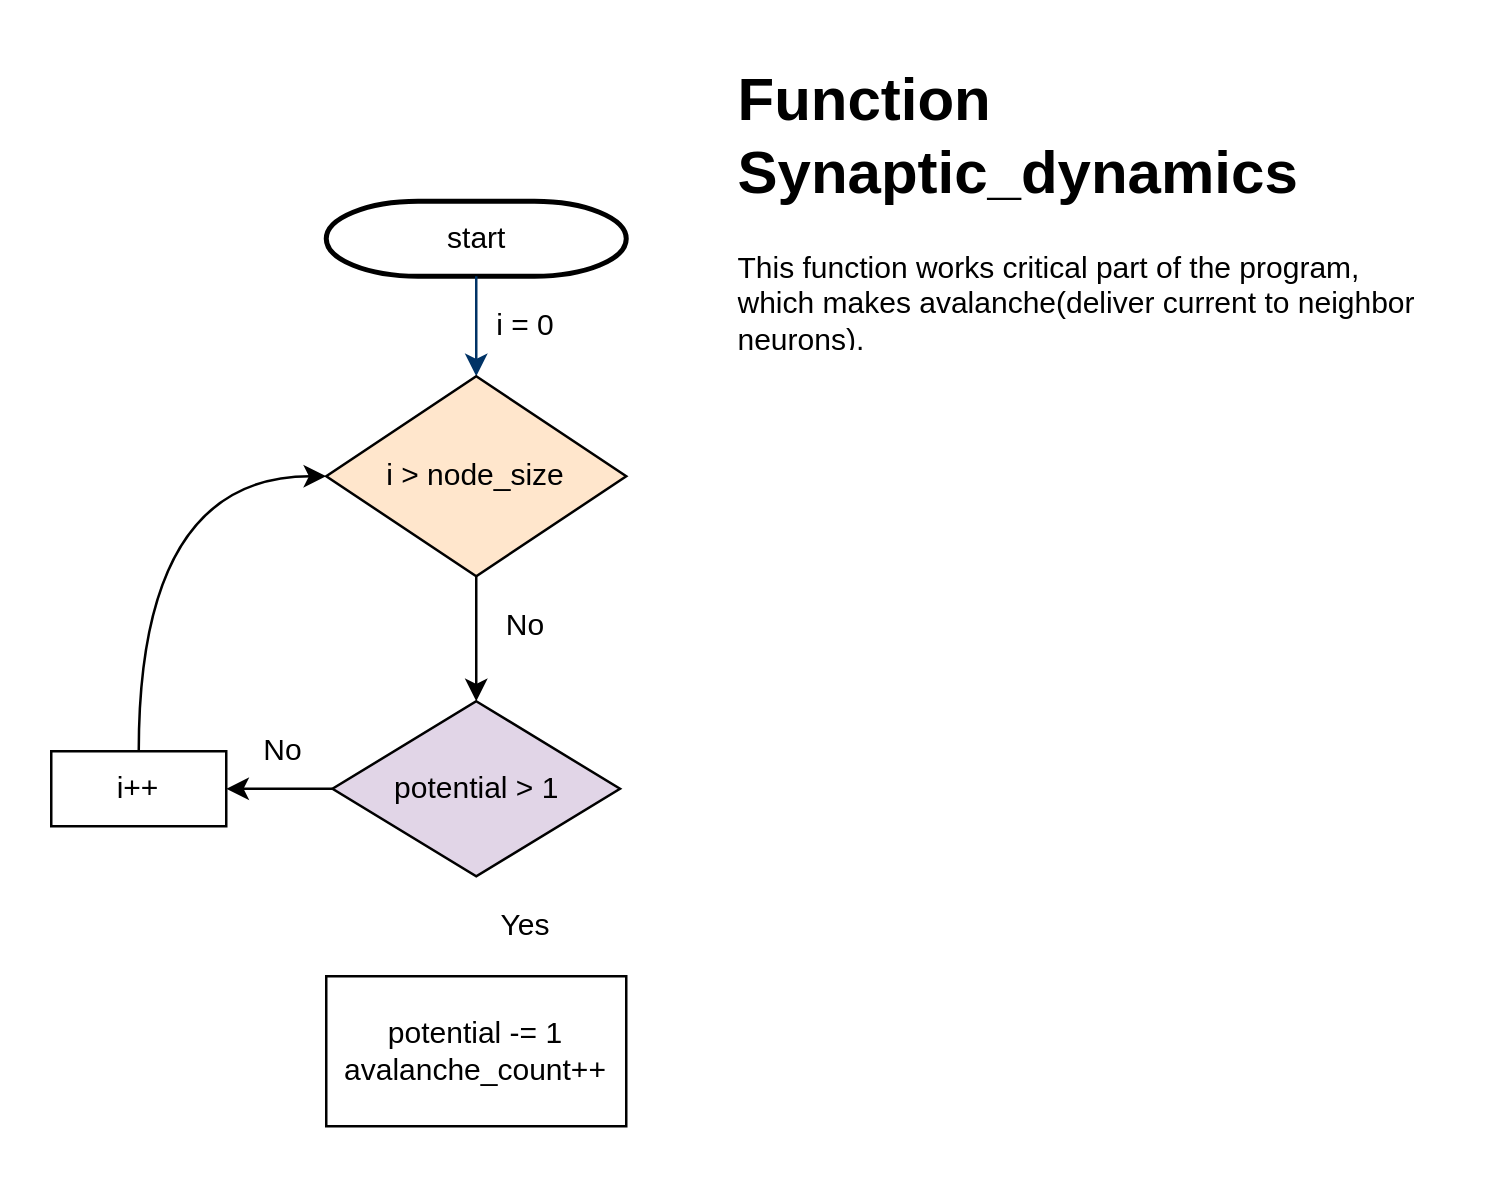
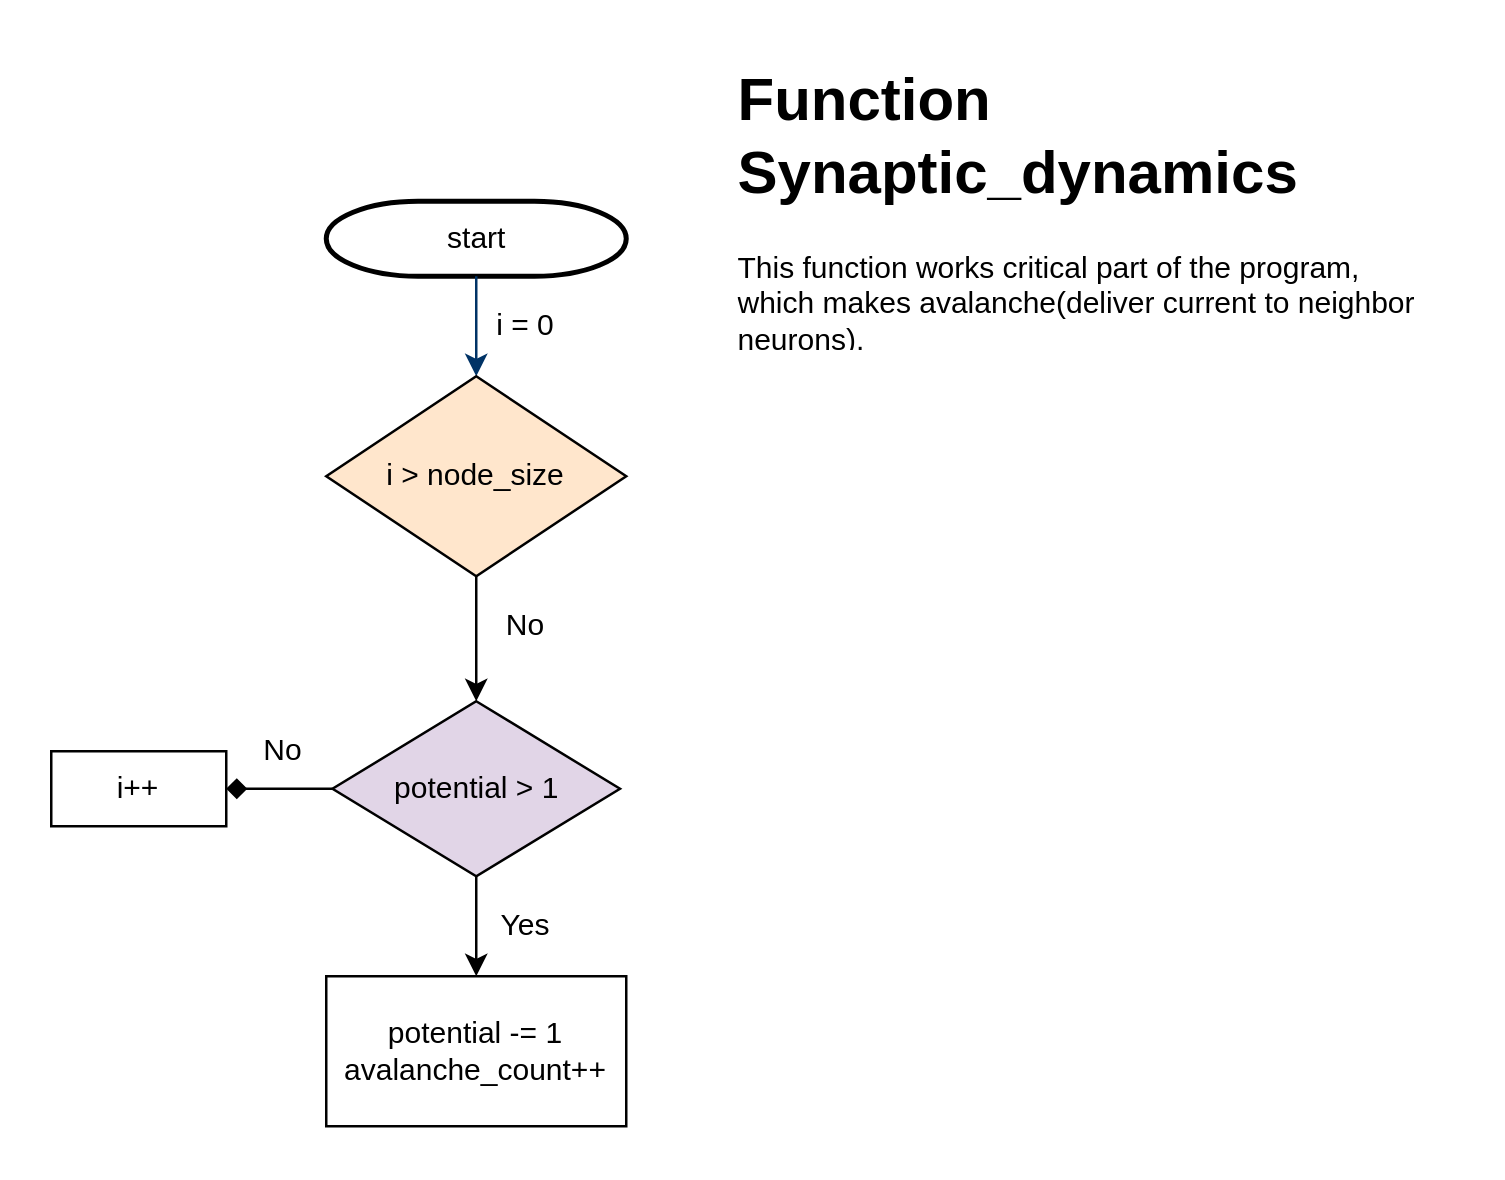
(168, 573) -> none
(245, 789) -> (247, 789)
none -> (476, 918)
